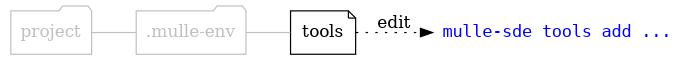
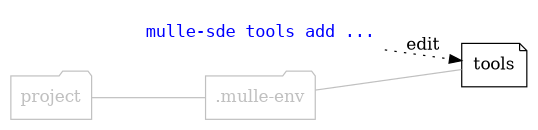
(388, 33) -> (417, 54)
